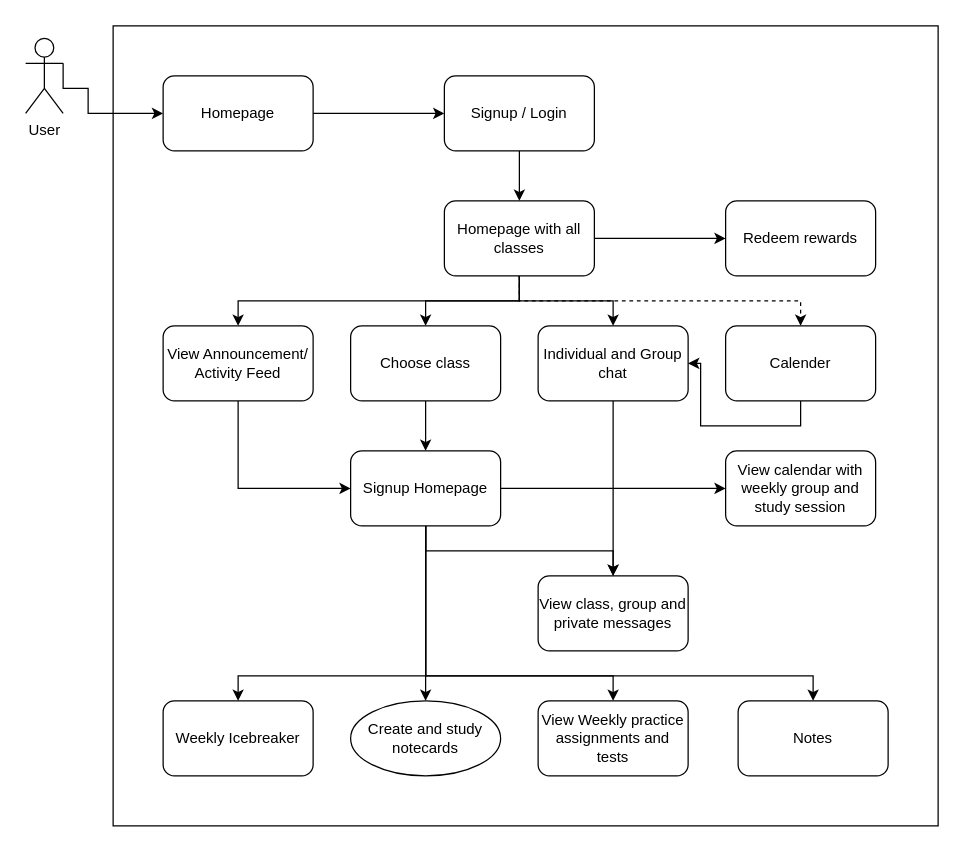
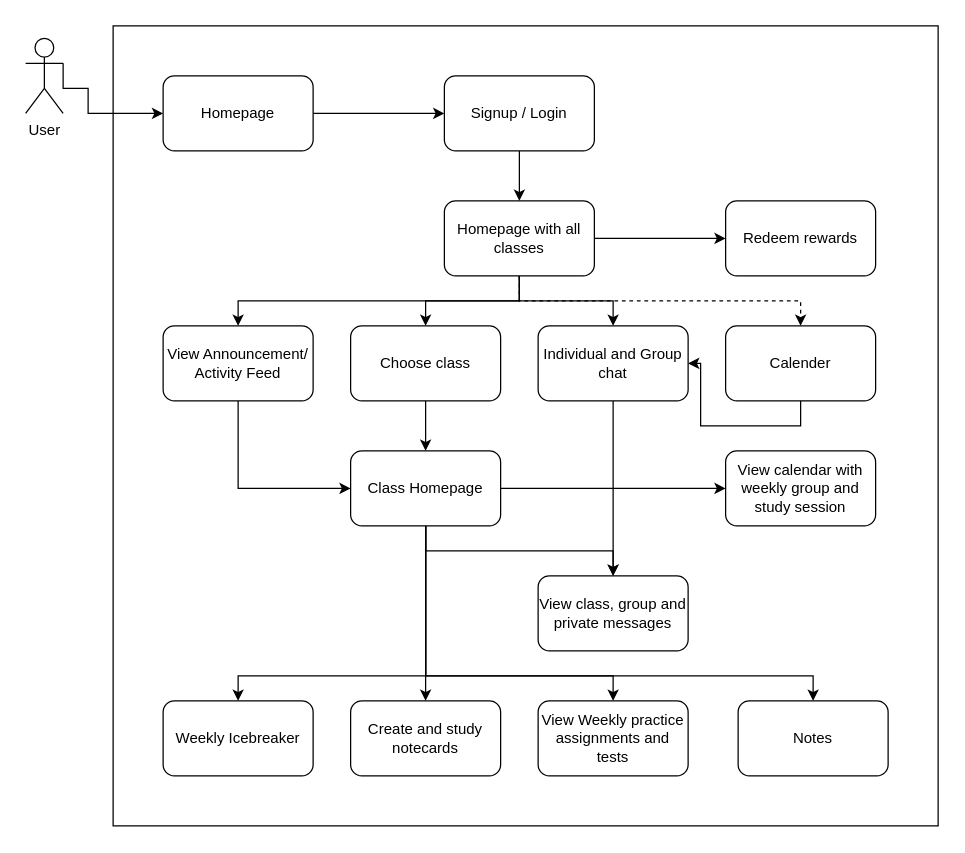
(426, 488) -> (426, 488)
(426, 738) -> (426, 738)
